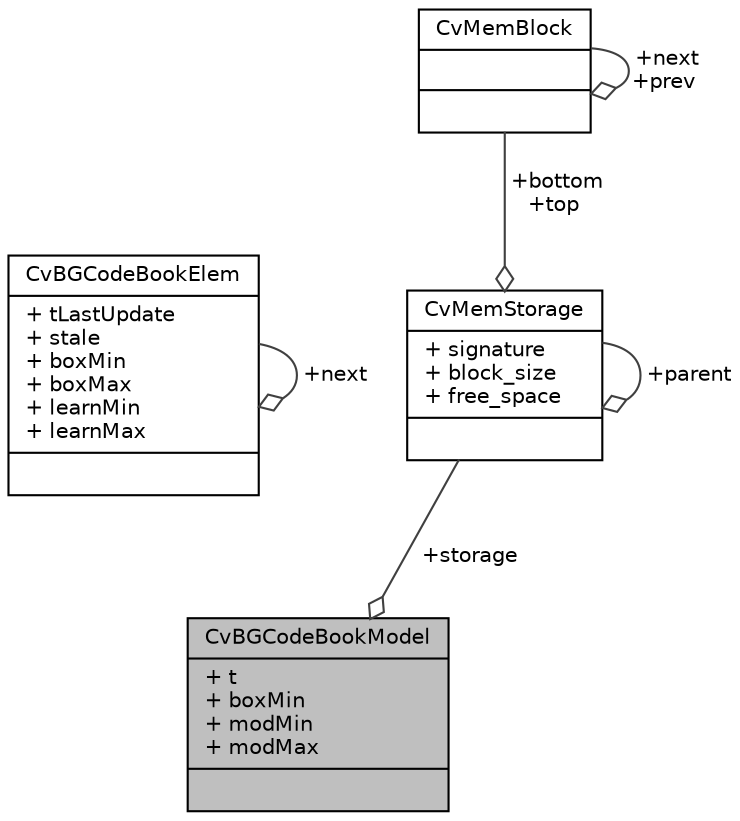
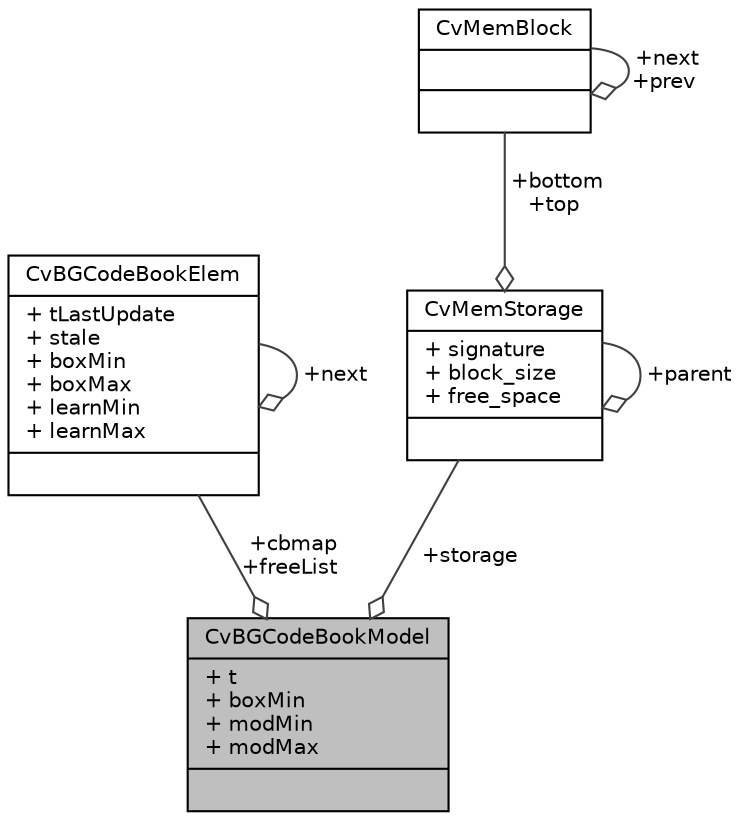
none -> (226, 546)
